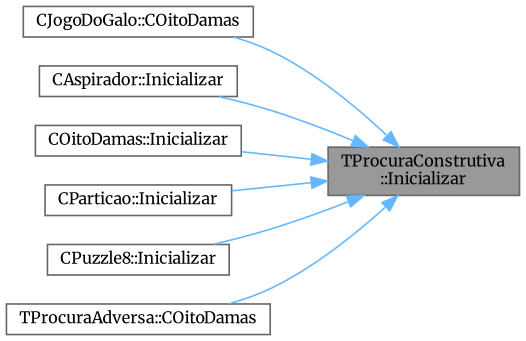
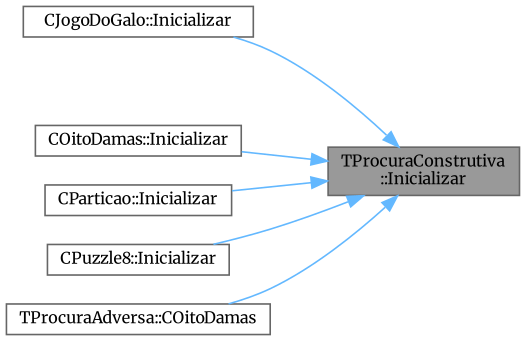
(138, 22) -> (138, 22)
(138, 81) -> none
